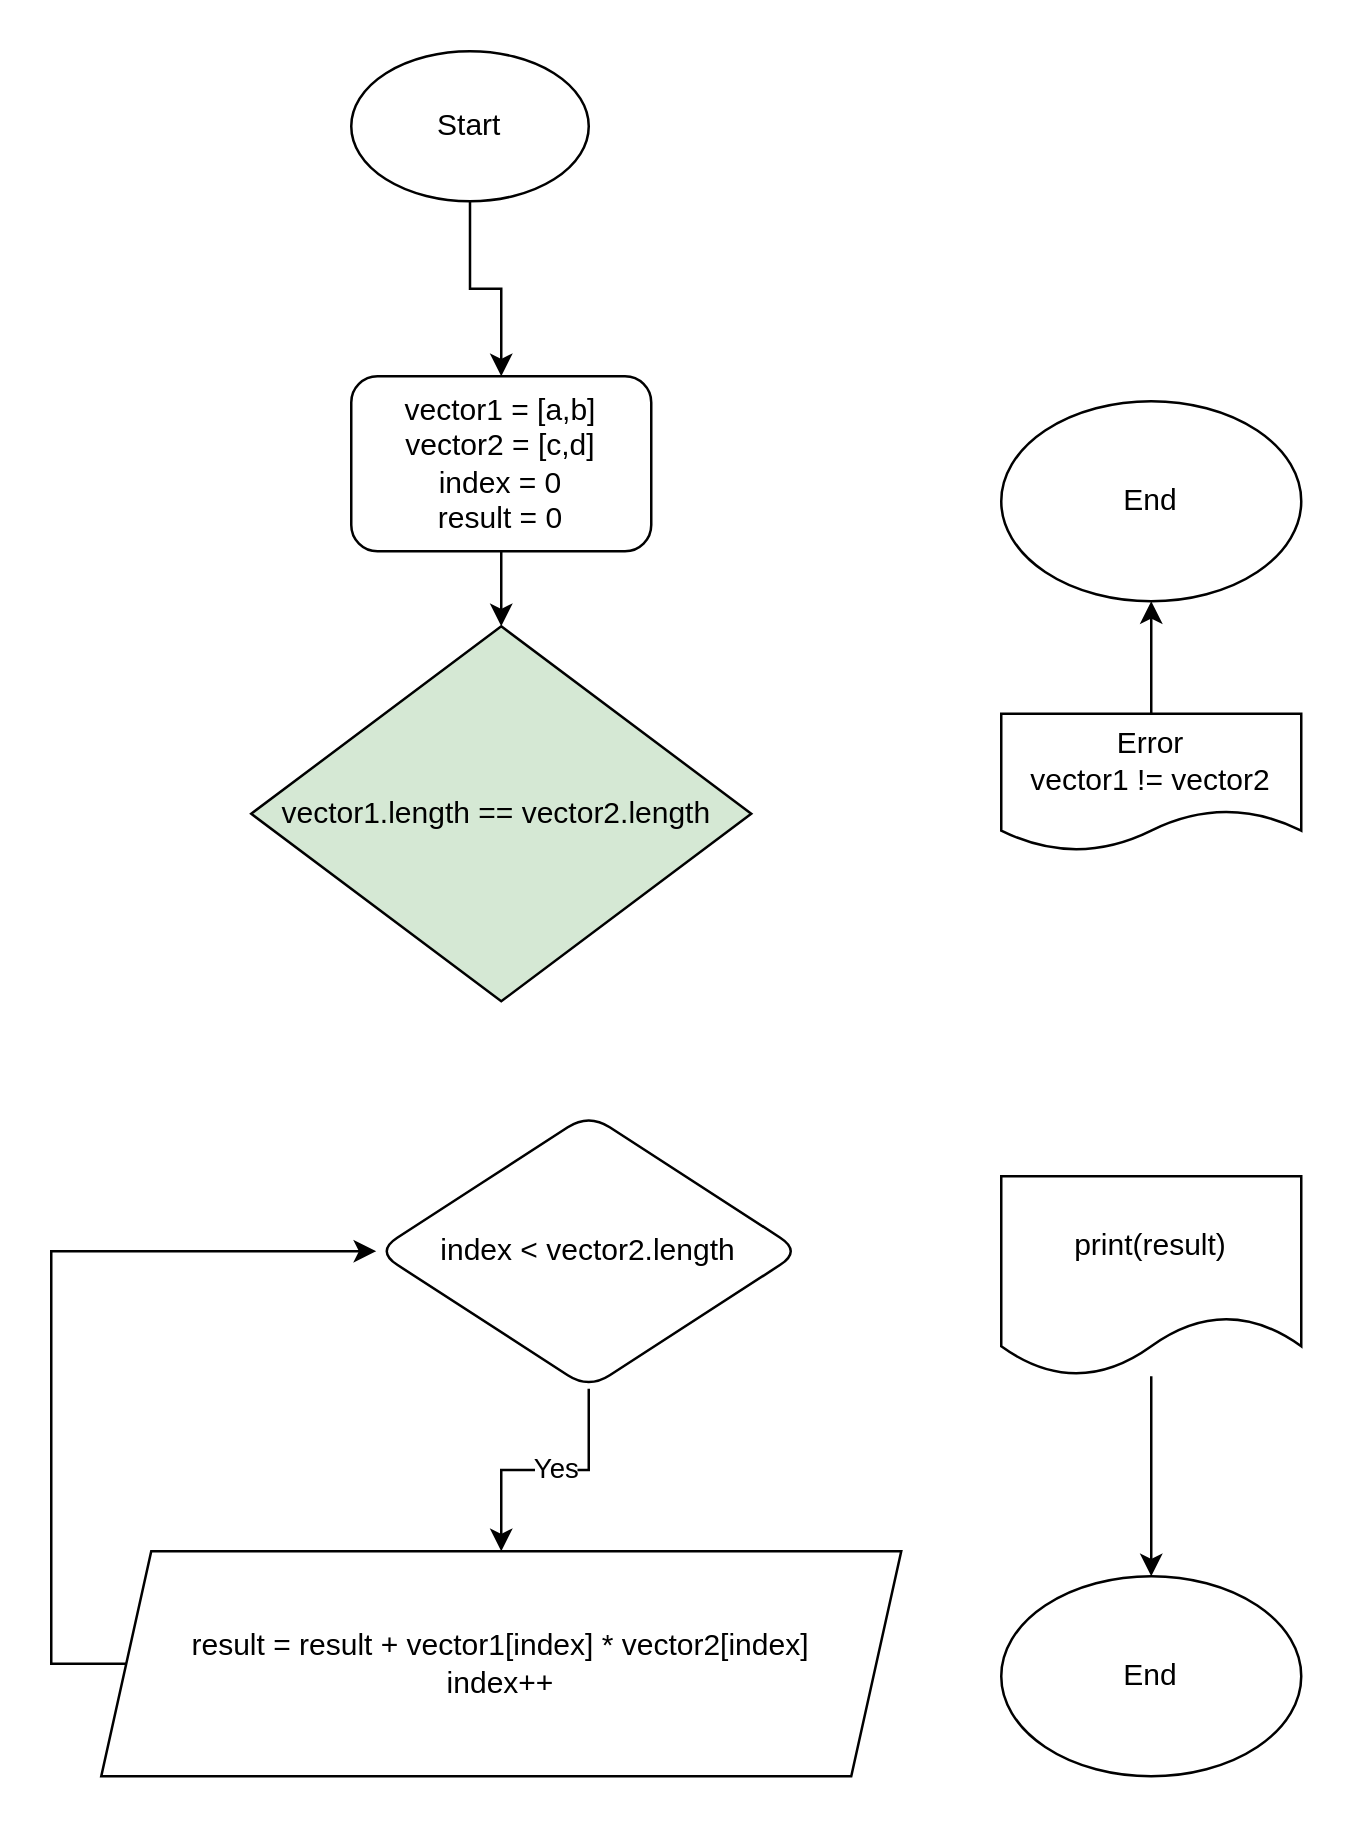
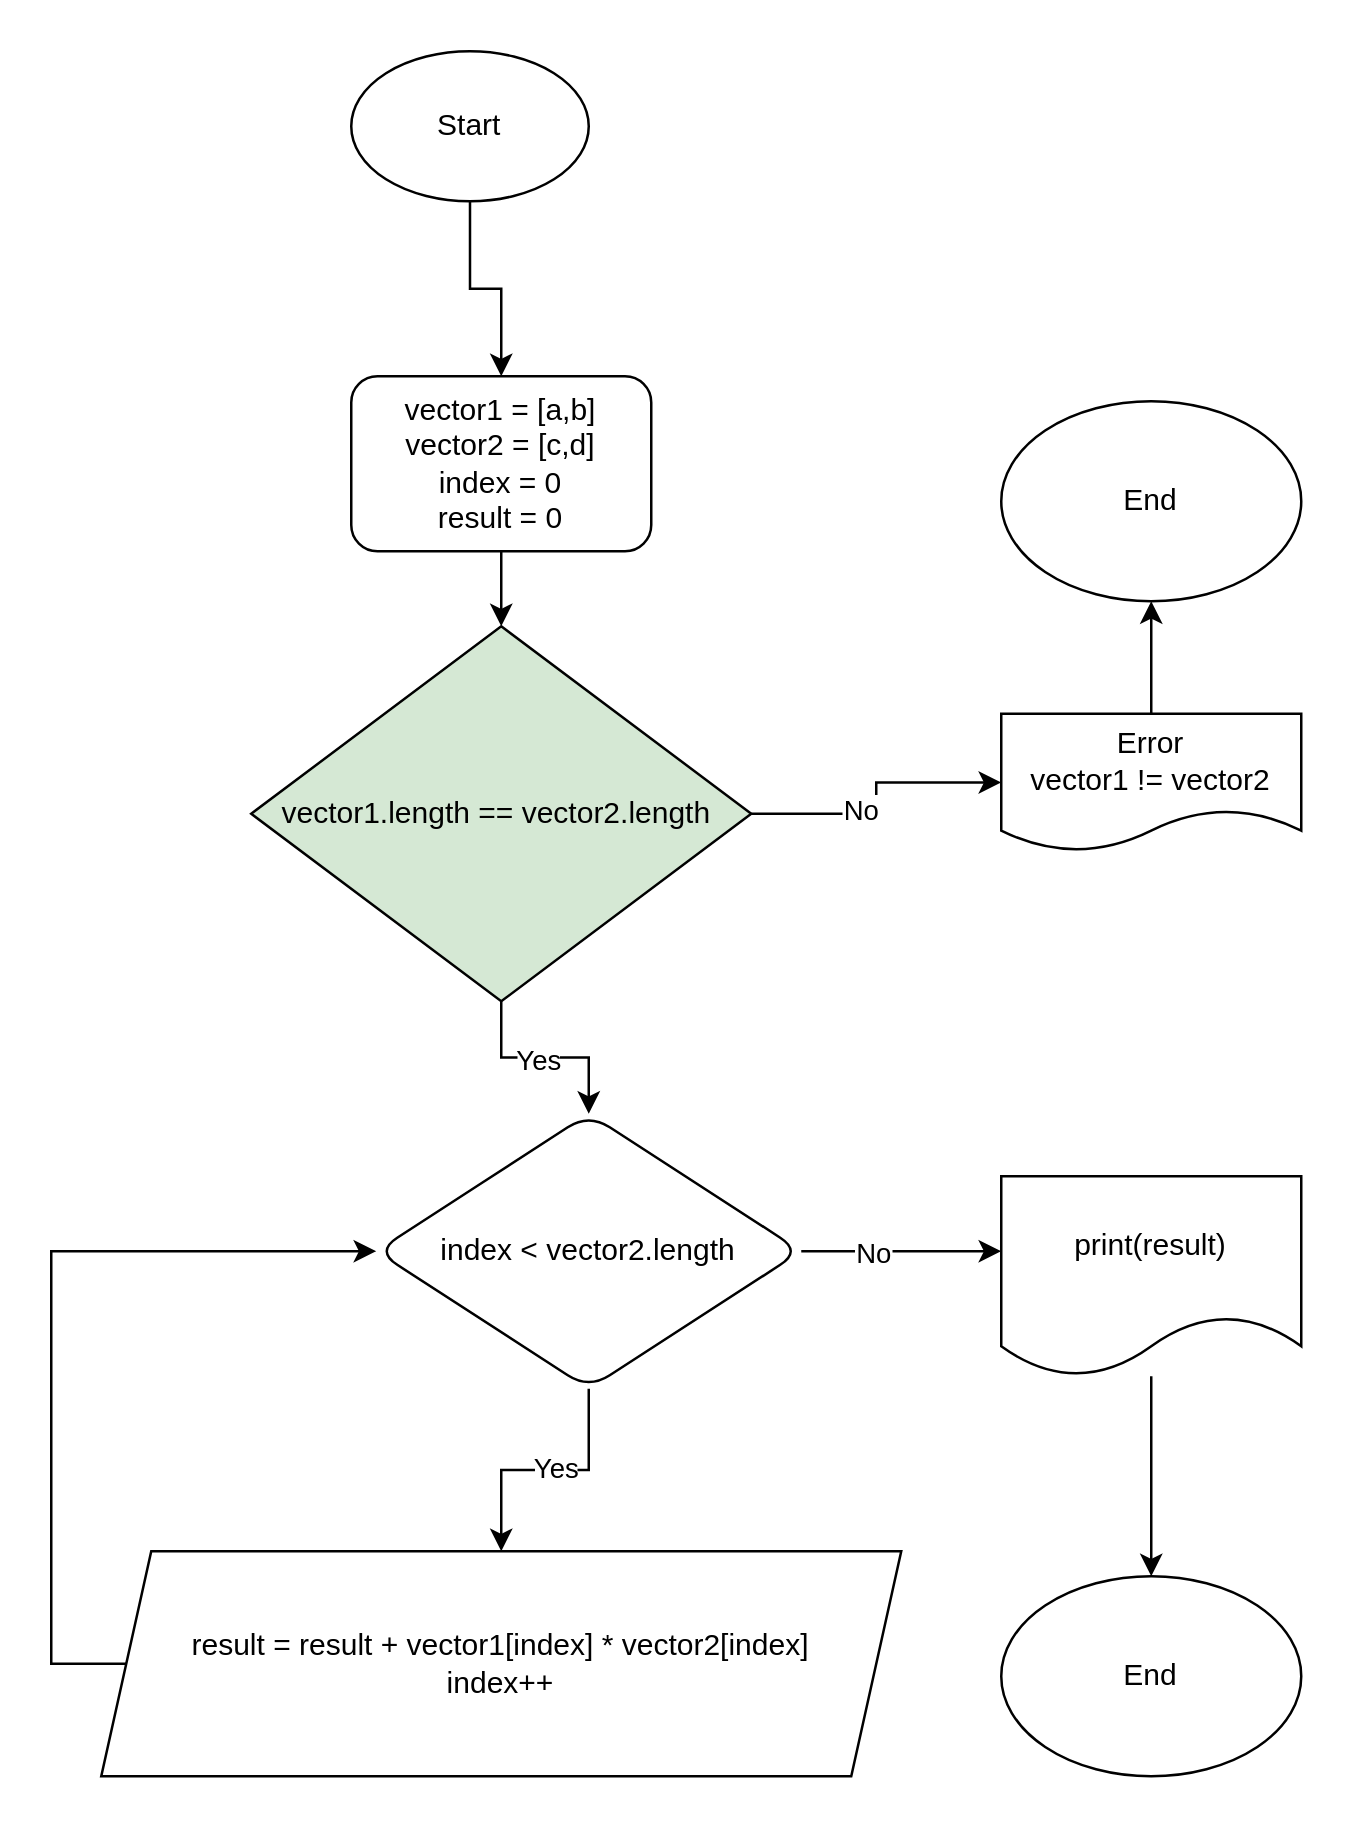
none -> (818, 814)
none -> (536, 1058)
none -> (893, 1251)
